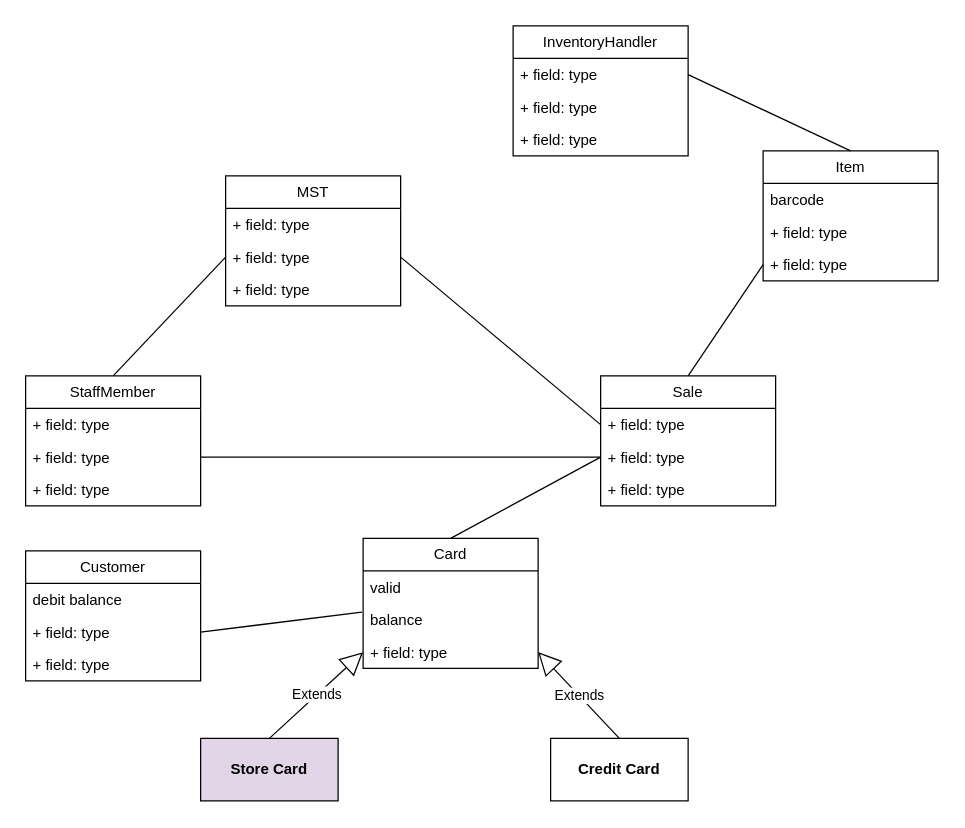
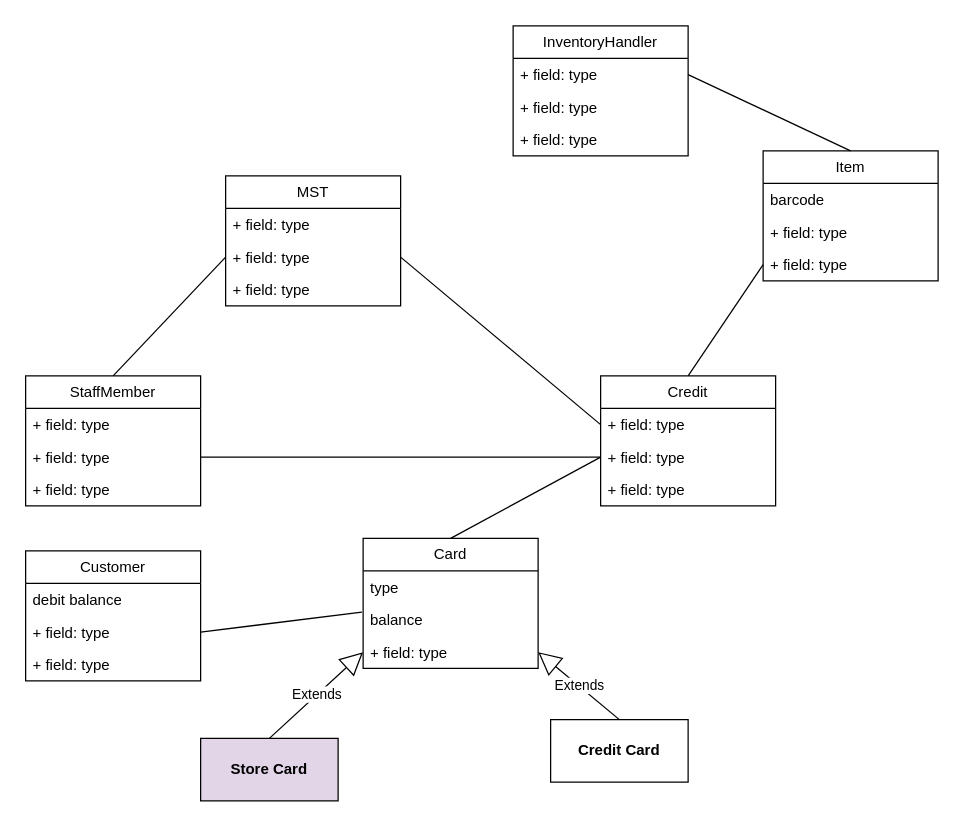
(688, 392) -> (688, 392)
(388, 588) -> (387, 588)
(619, 769) -> (619, 751)
